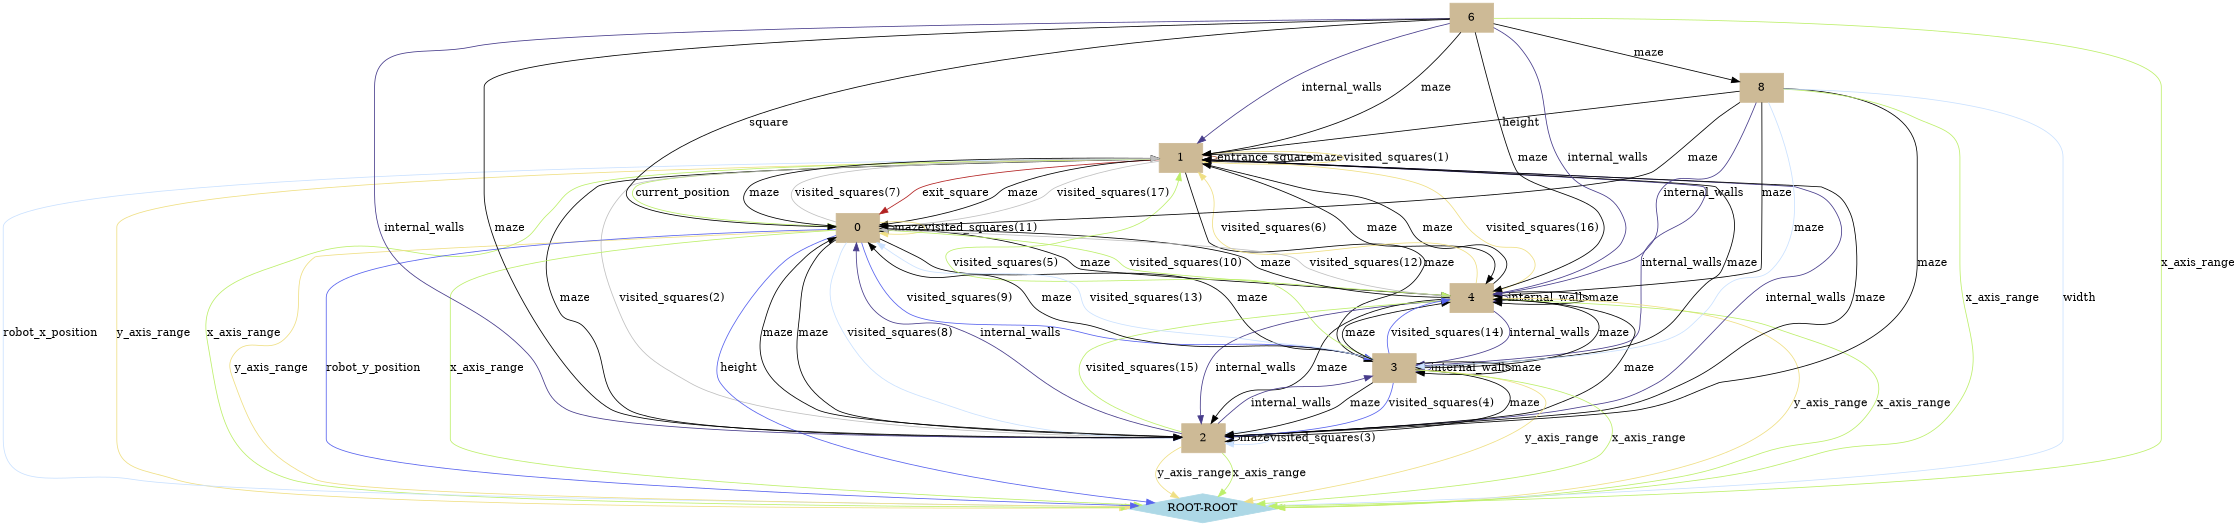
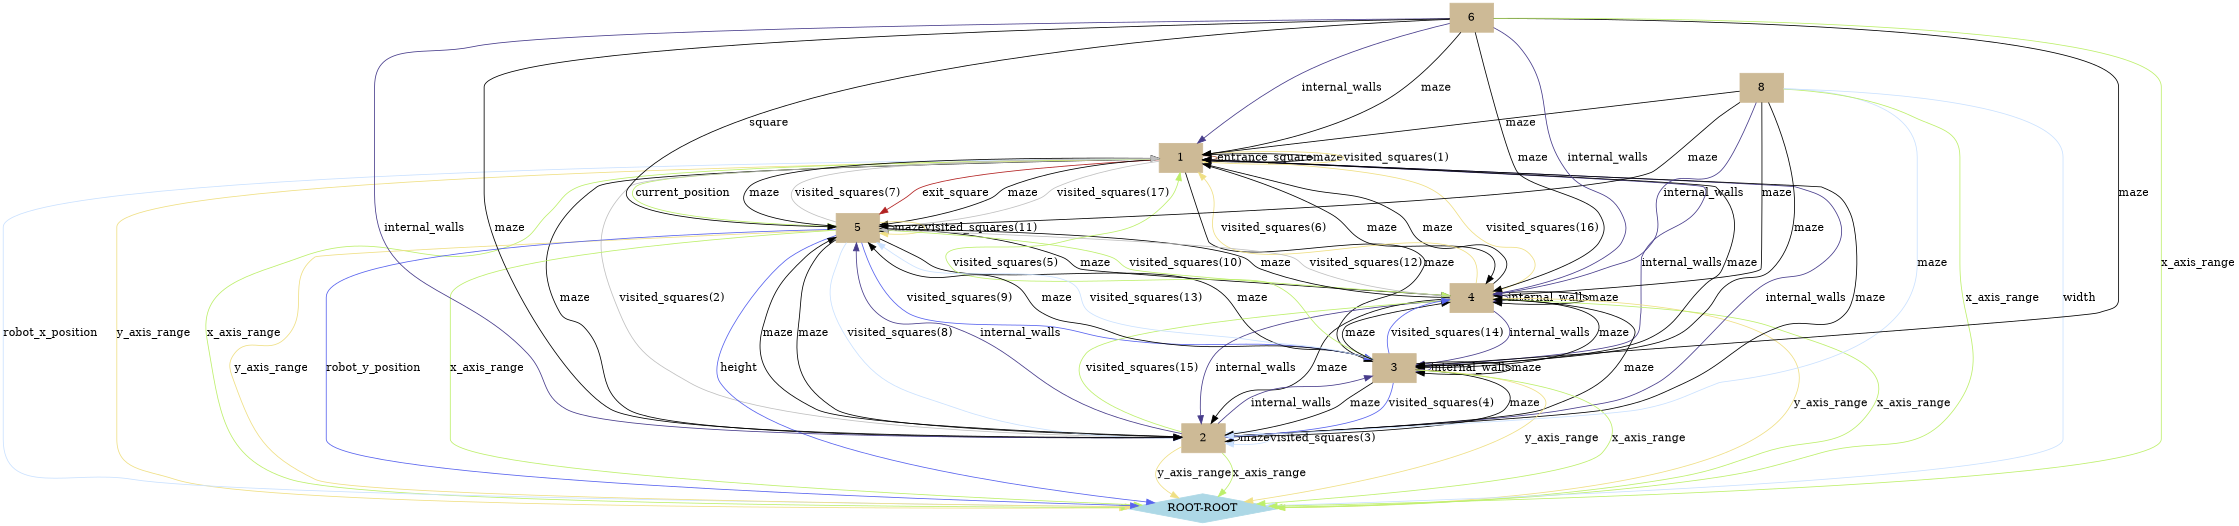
(1613, 52) -> (2119, 226)
(1521, 123) -> (1521, 123)
(858, 228) -> (858, 228)
(1694, 323) -> (1694, 323)
(1734, 380) -> (1734, 380)
